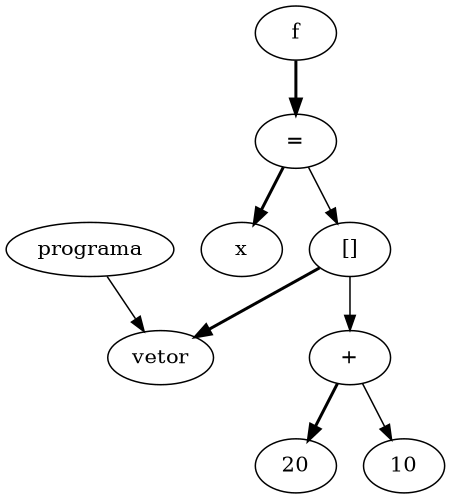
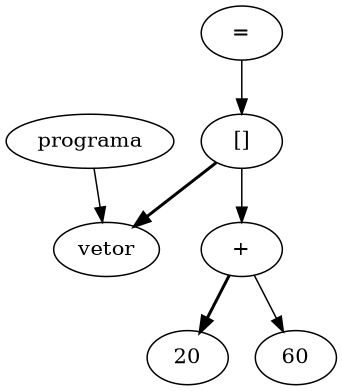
(296, 33) -> none
(242, 249) -> none
(404, 466) -> (296, 358)
